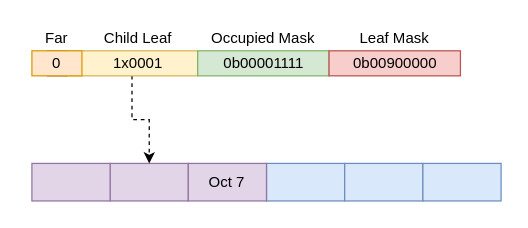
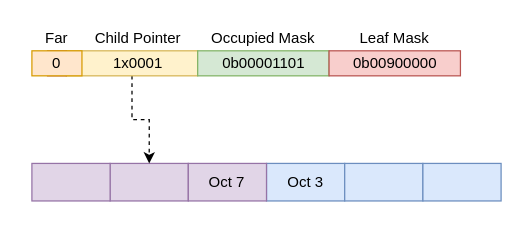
(138, 38) -> (138, 38)
(264, 63) -> (264, 63)
none -> (305, 182)
